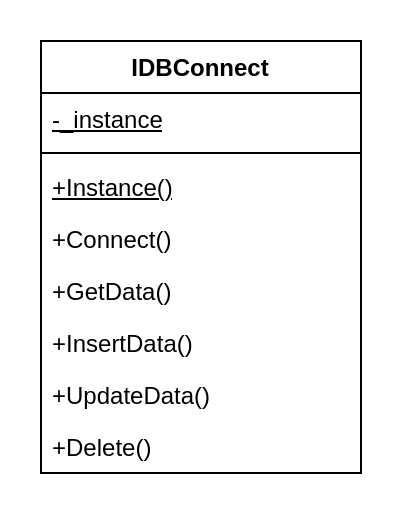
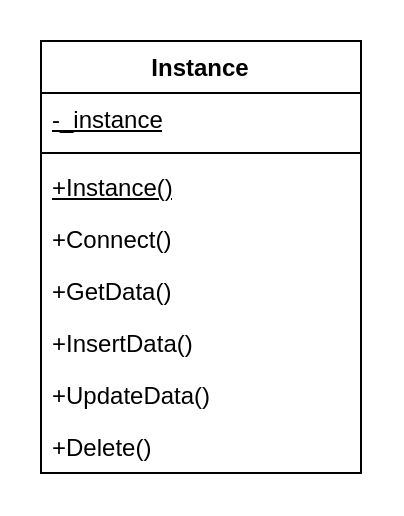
(201, 69) -> (201, 69)
